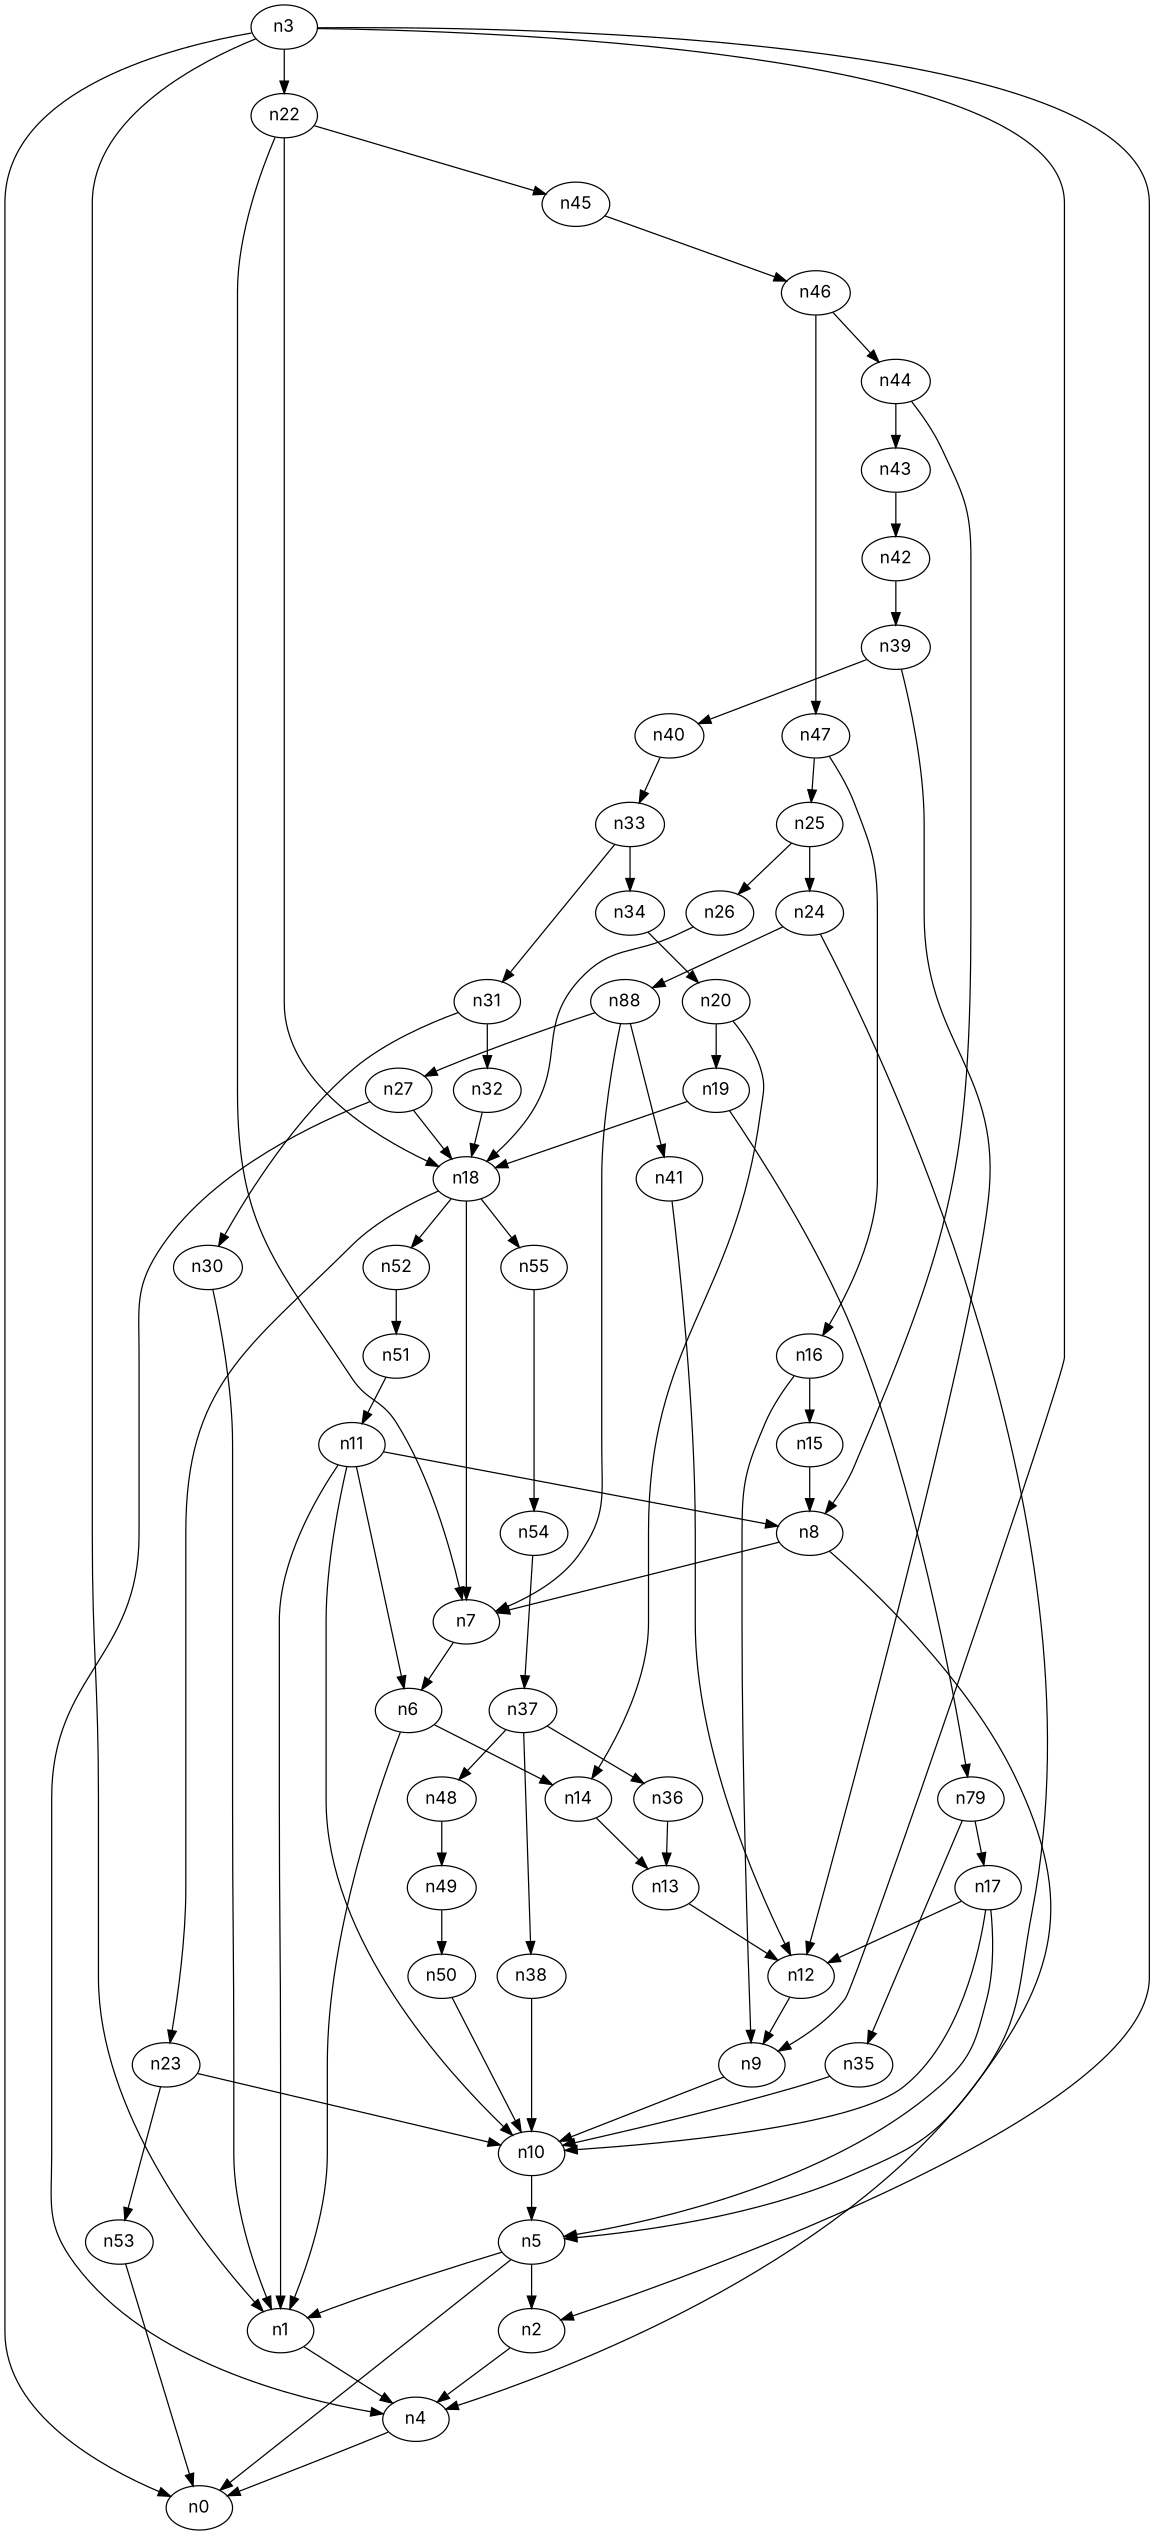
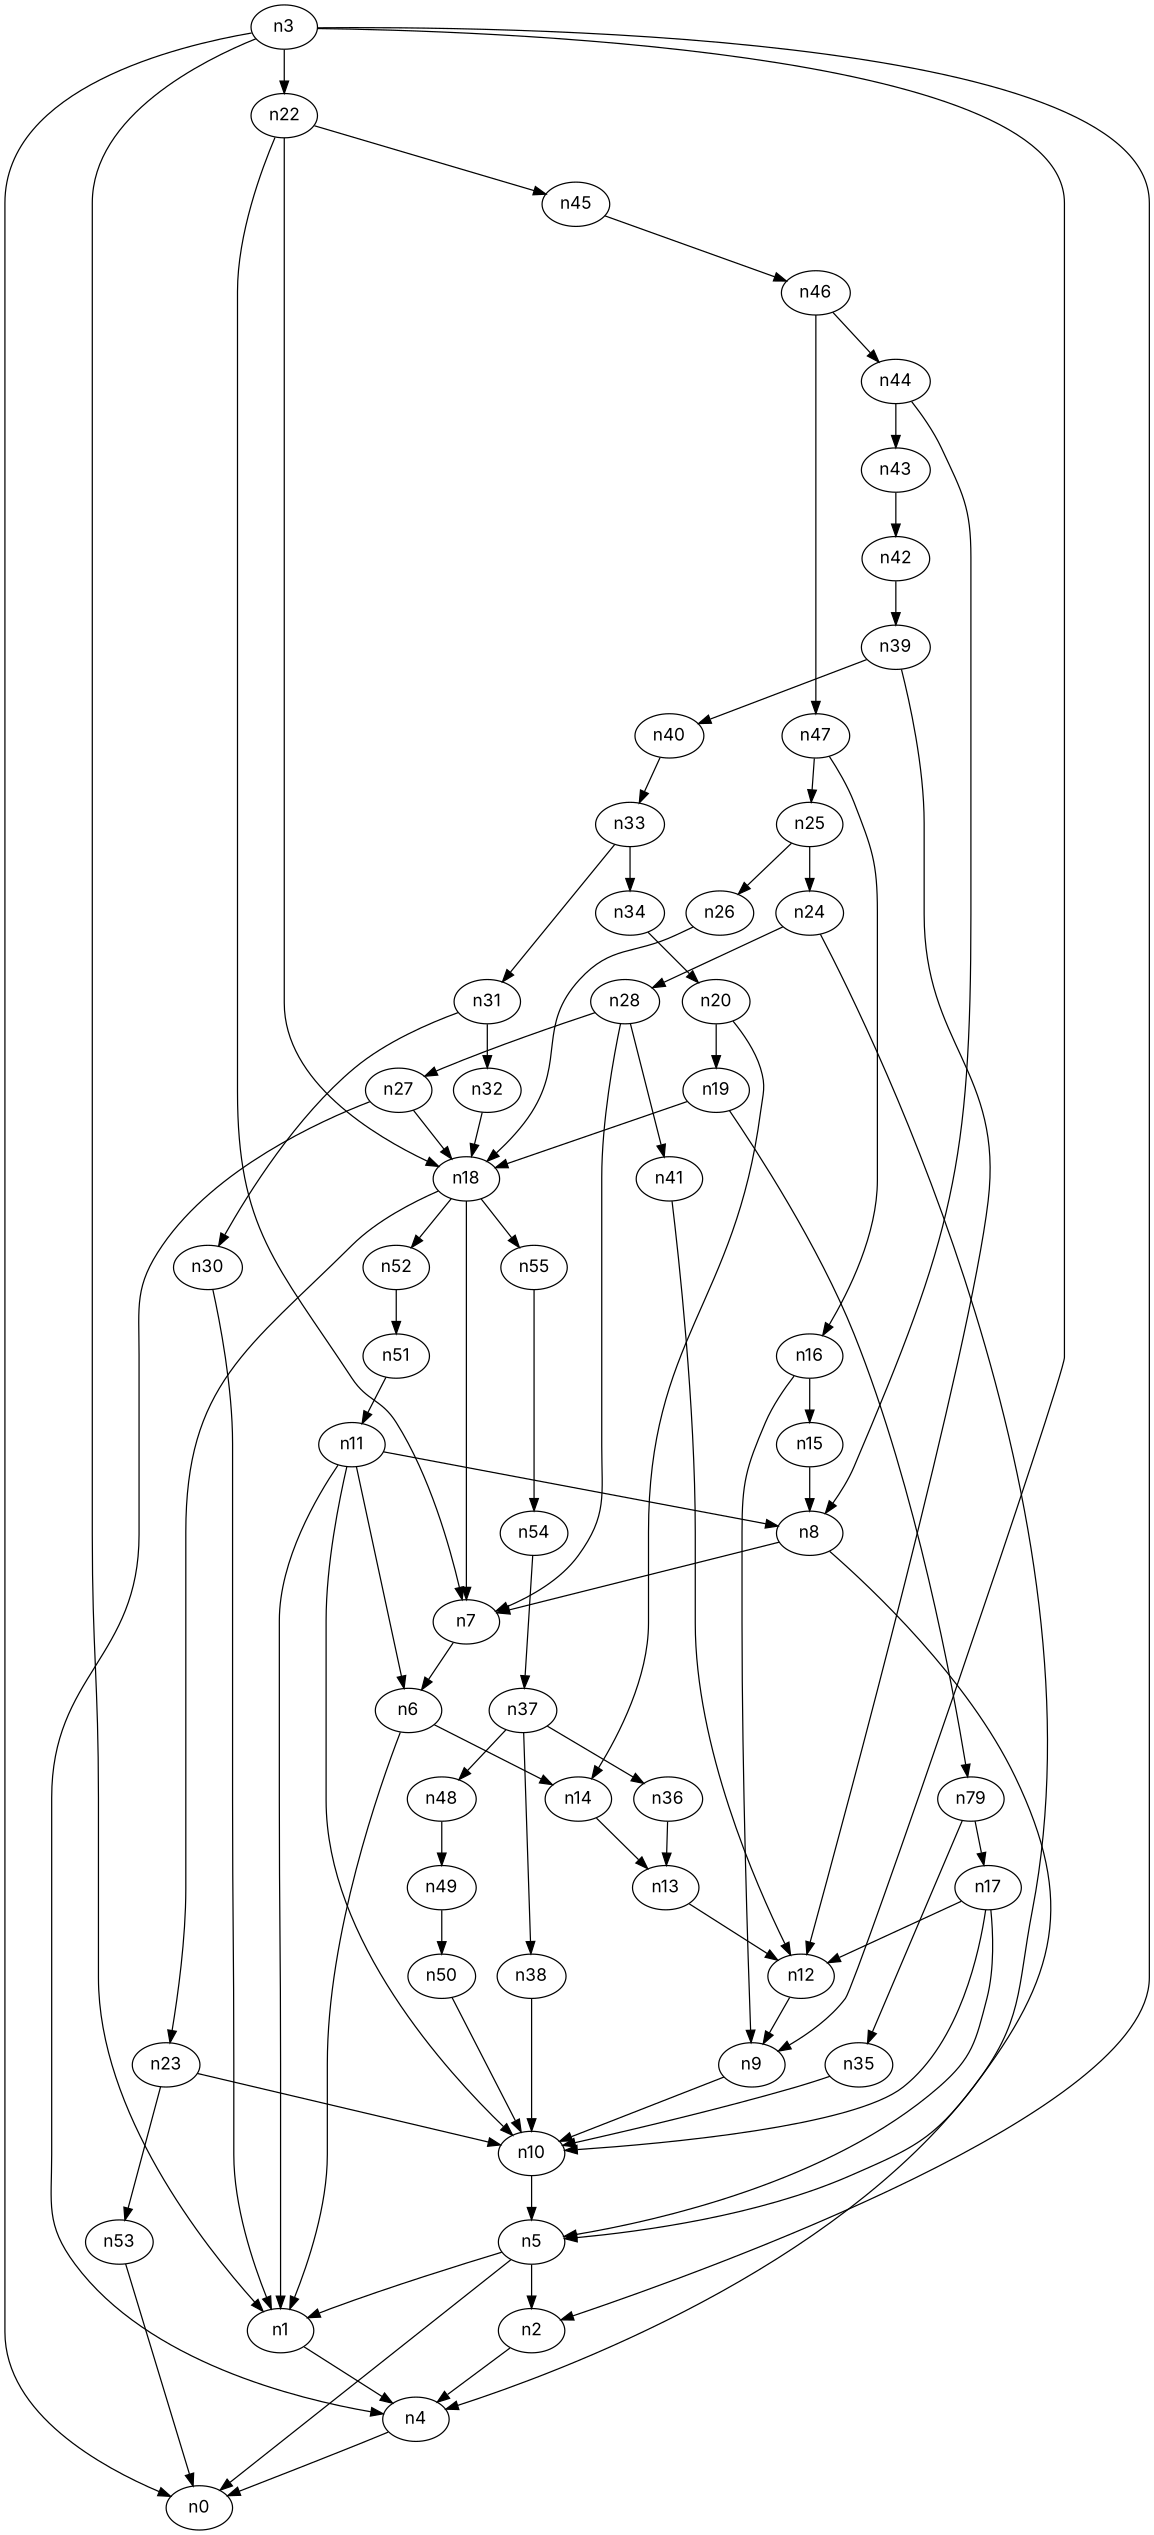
(625, 1002) -> (625, 1002)
